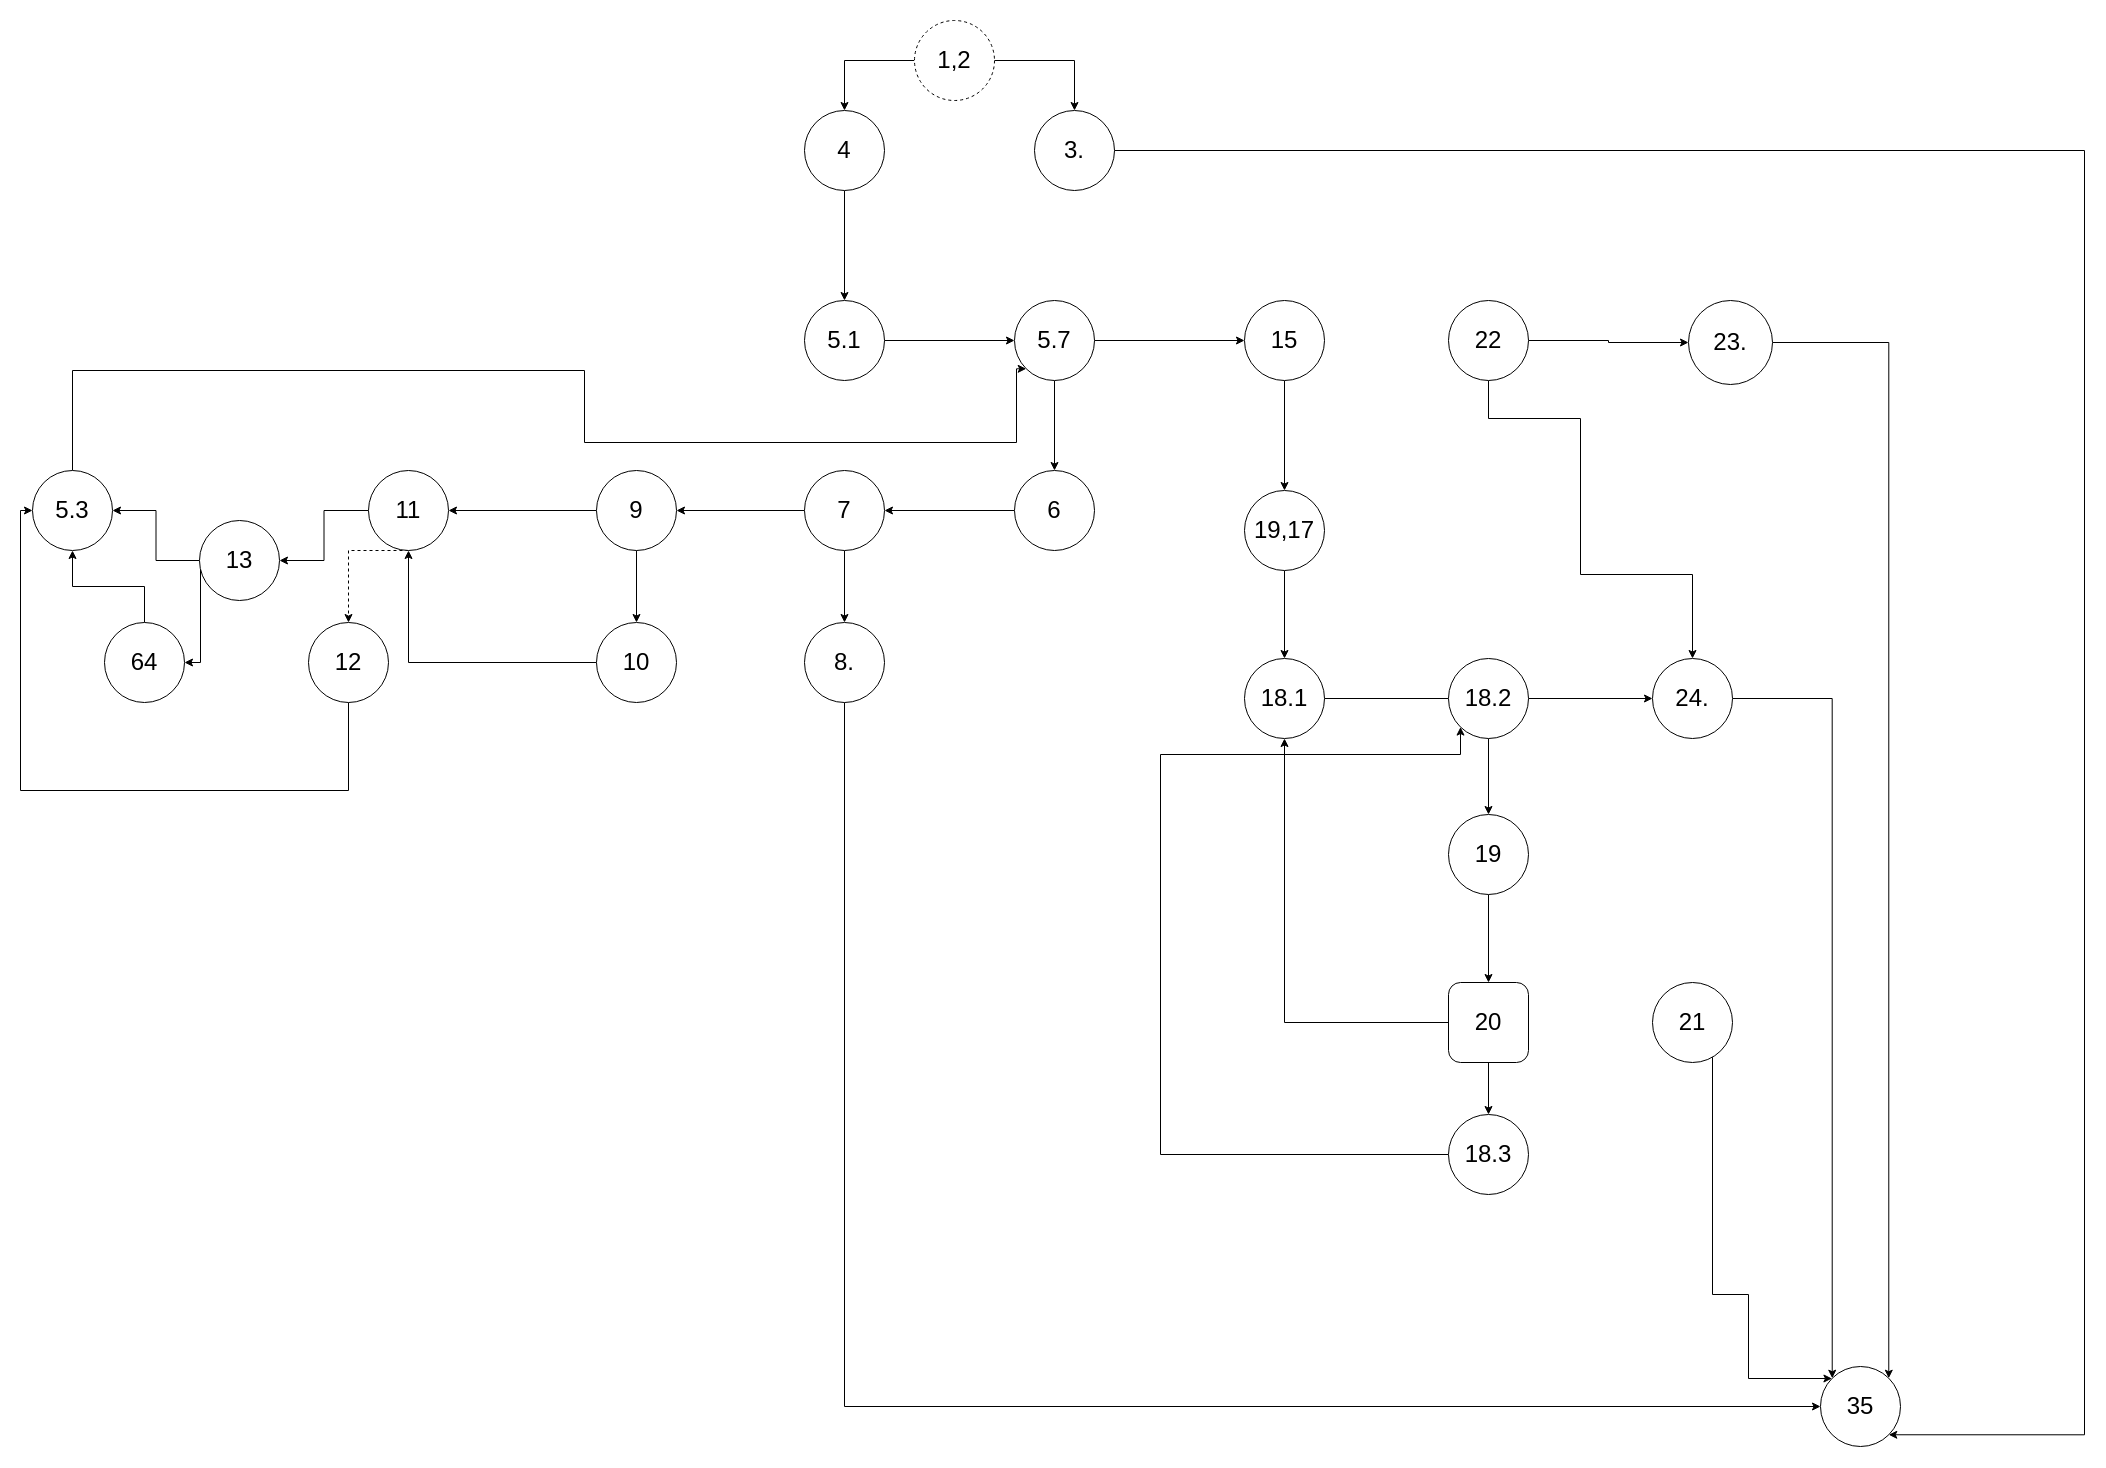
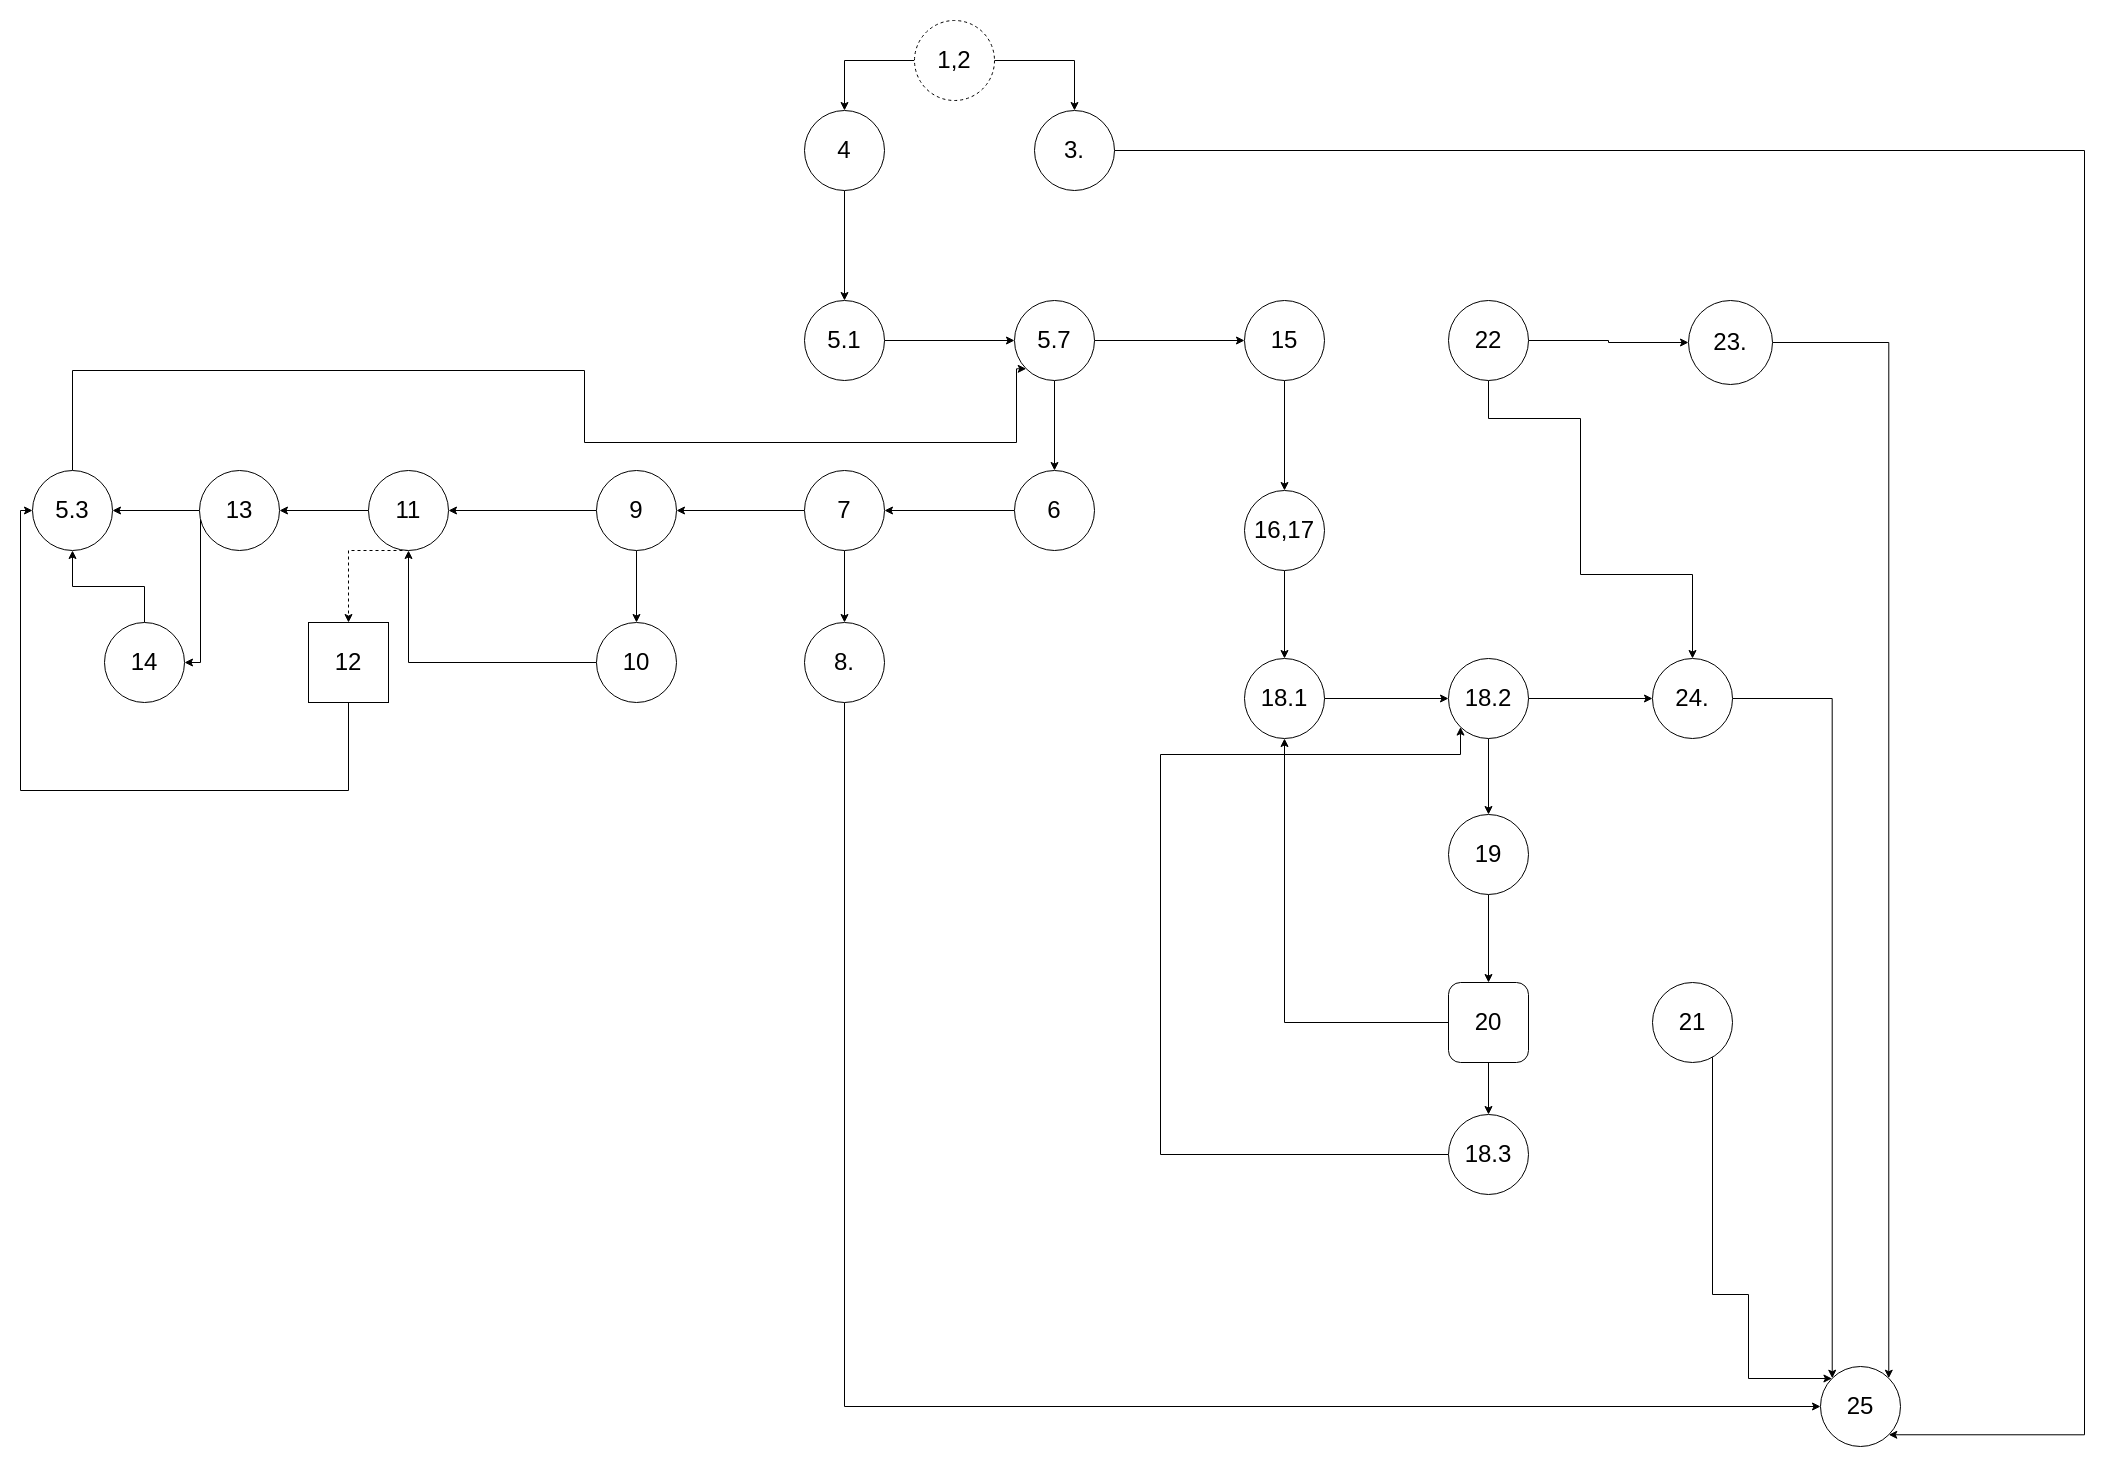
(1285, 531) -> (1285, 531)
(240, 561) -> (240, 511)
(145, 663) -> (145, 663)
(349, 663) -> (349, 663)
(1443, 699) -> (1440, 699)
(1861, 1407) -> (1861, 1407)
